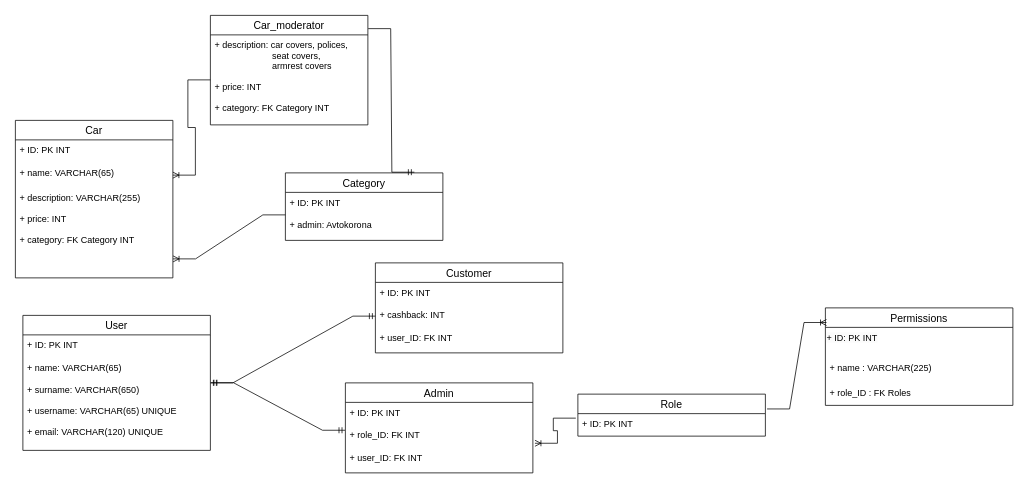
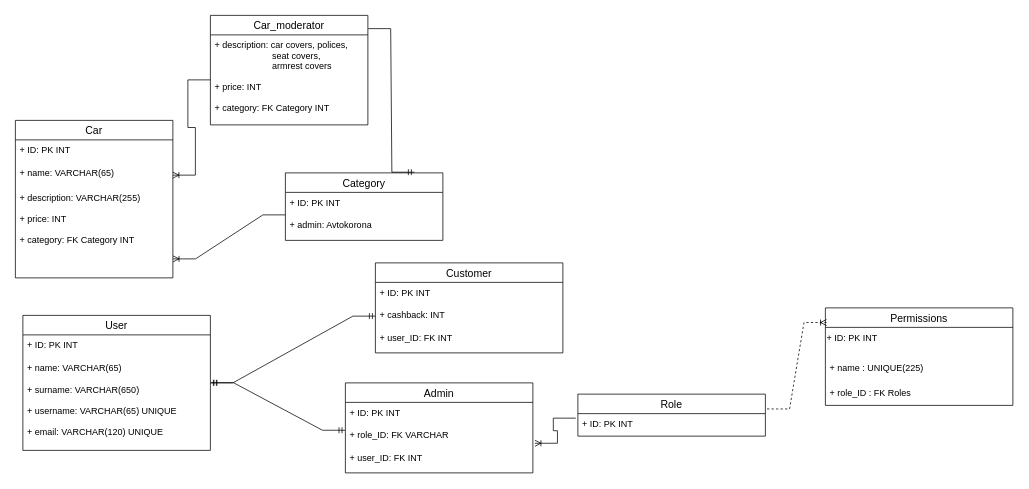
(797, 366) -> (797, 366)
(879, 368) -> (876, 368)
(386, 435) -> (397, 435)
